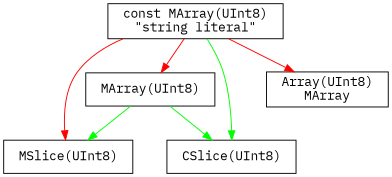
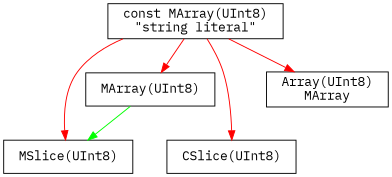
(226, 83) -> (226, 83)
(187, 120) -> none
